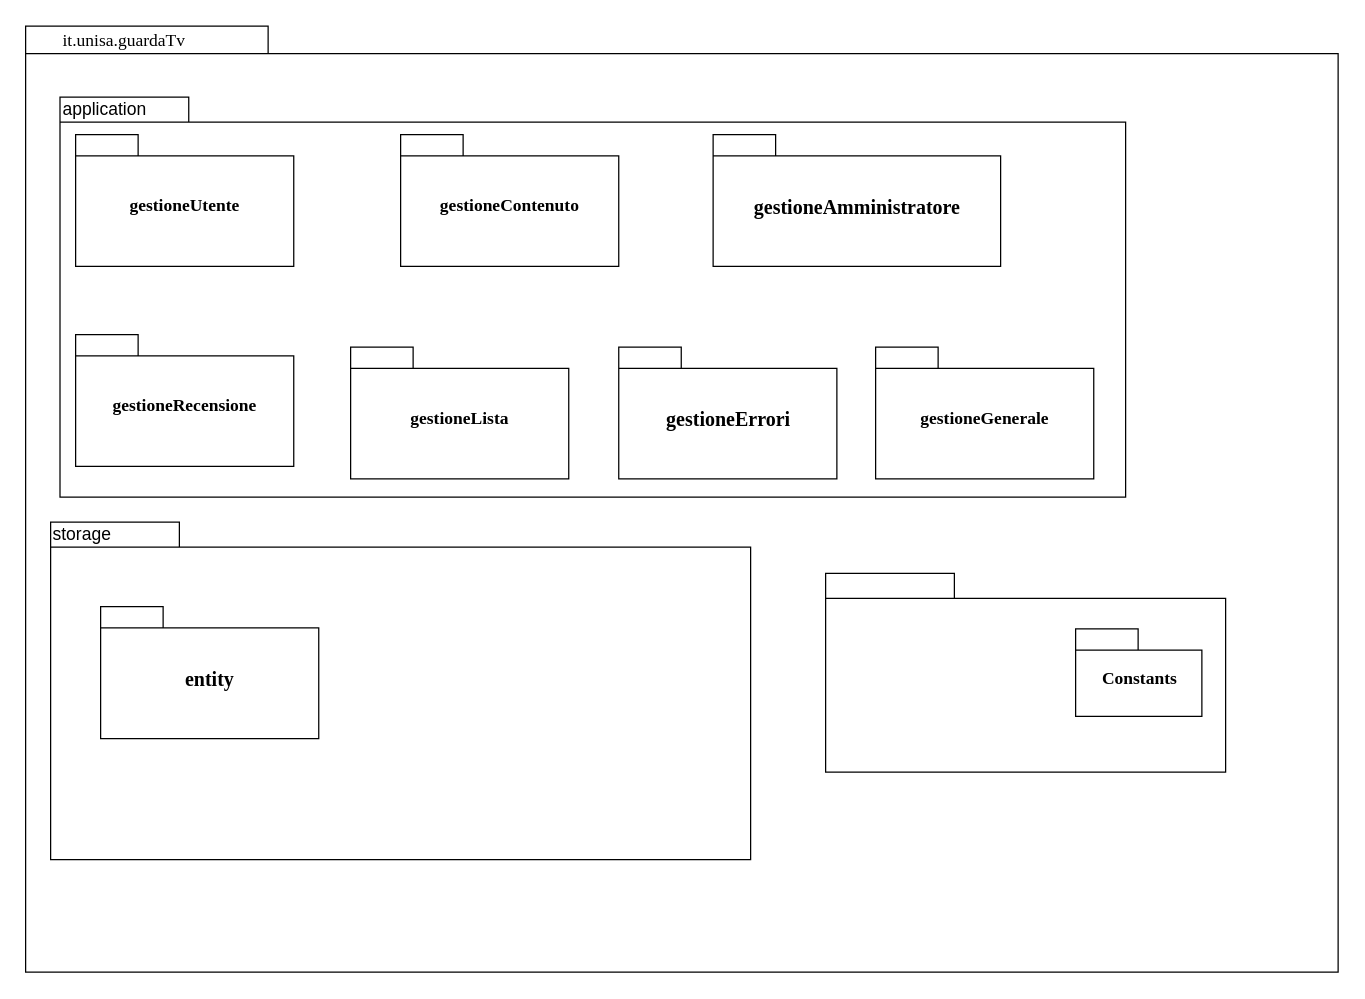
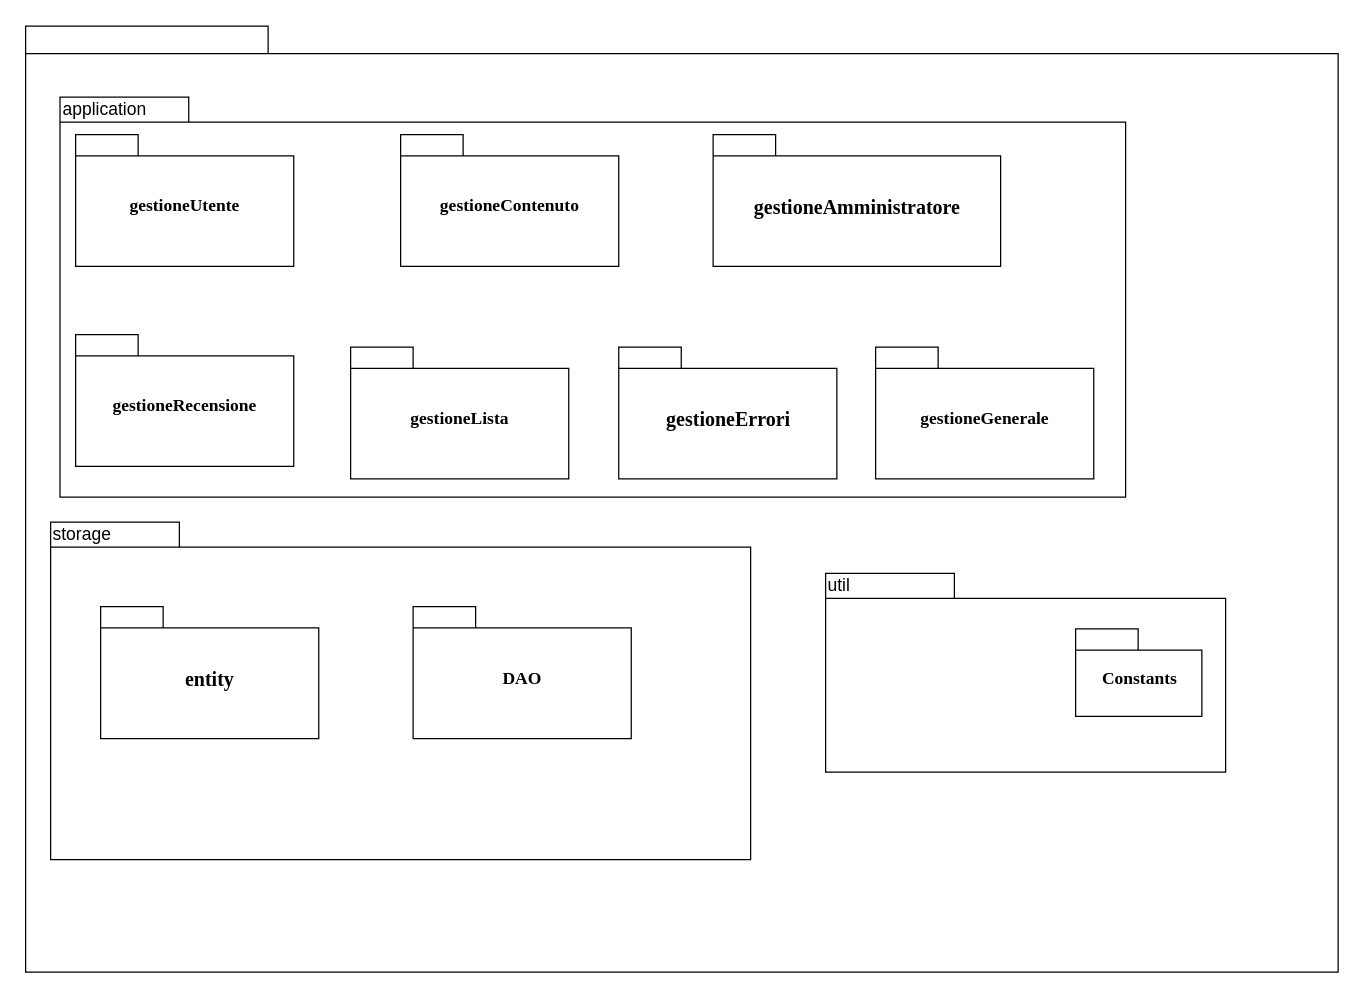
(141, 40) -> none
none -> (888, 586)
none -> (522, 673)
